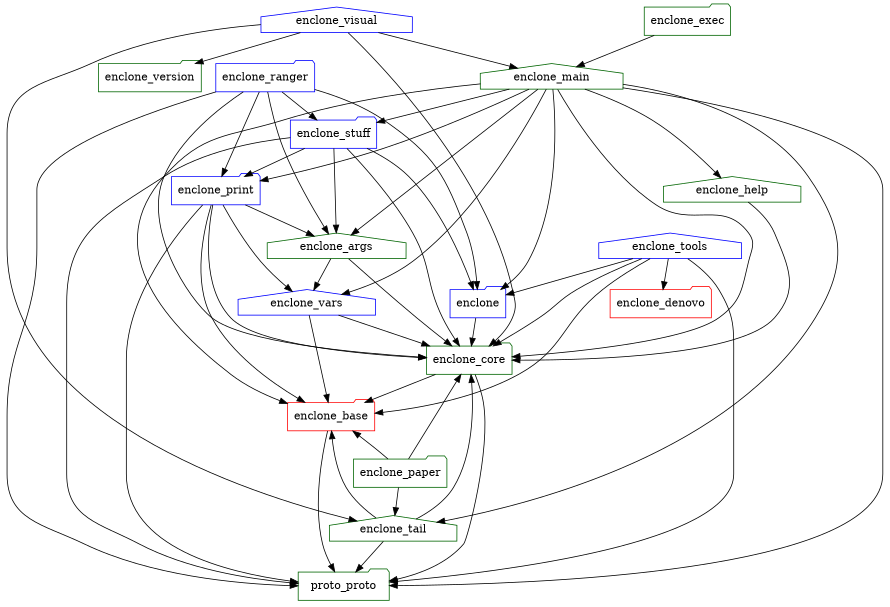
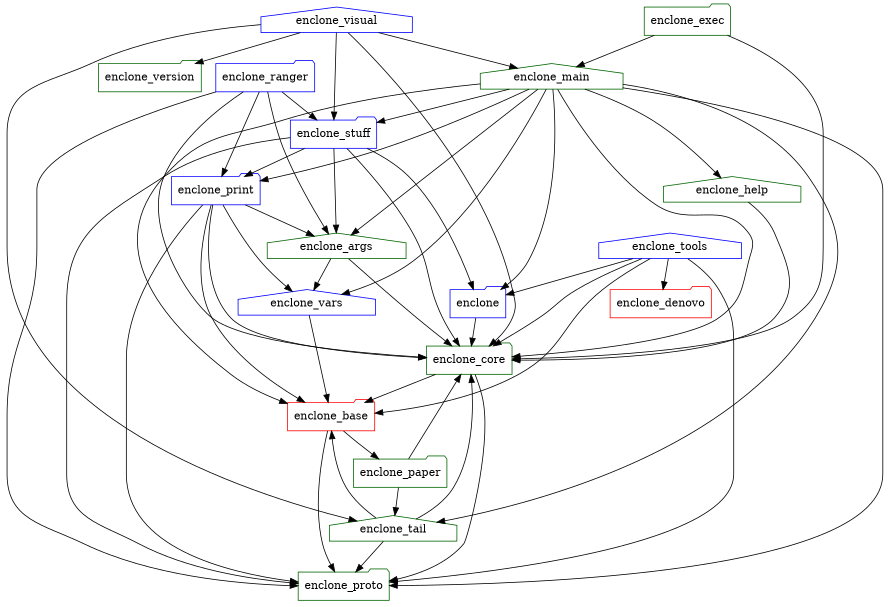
none -> (335, 72)
(428, 158) -> none
(380, 329) -> (814, 296)
(374, 447) -> (358, 443)
(344, 586) -> (344, 586)
